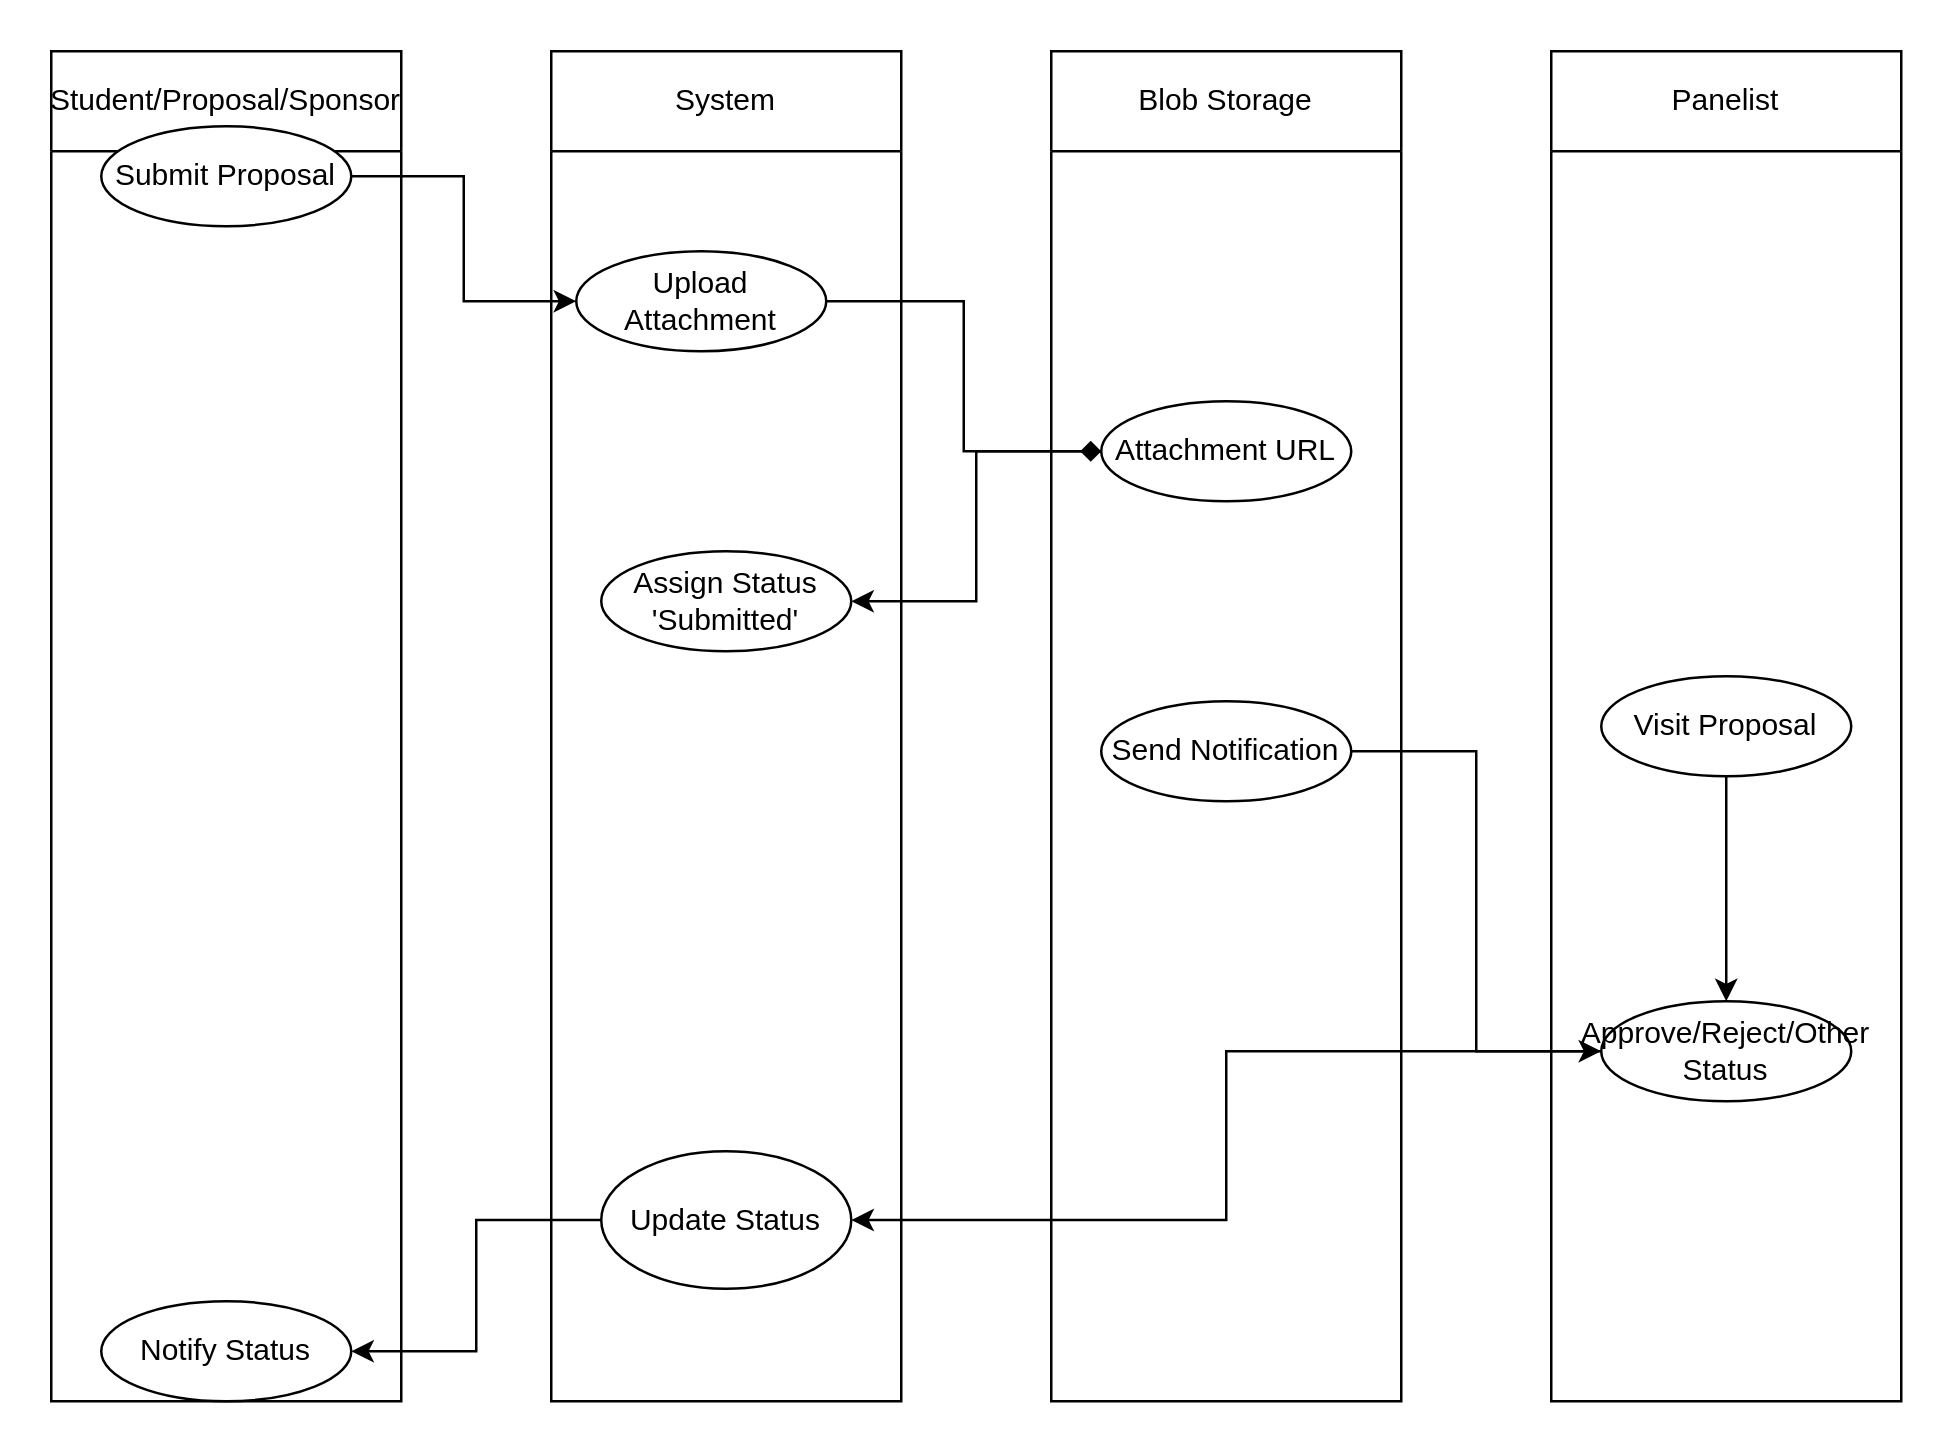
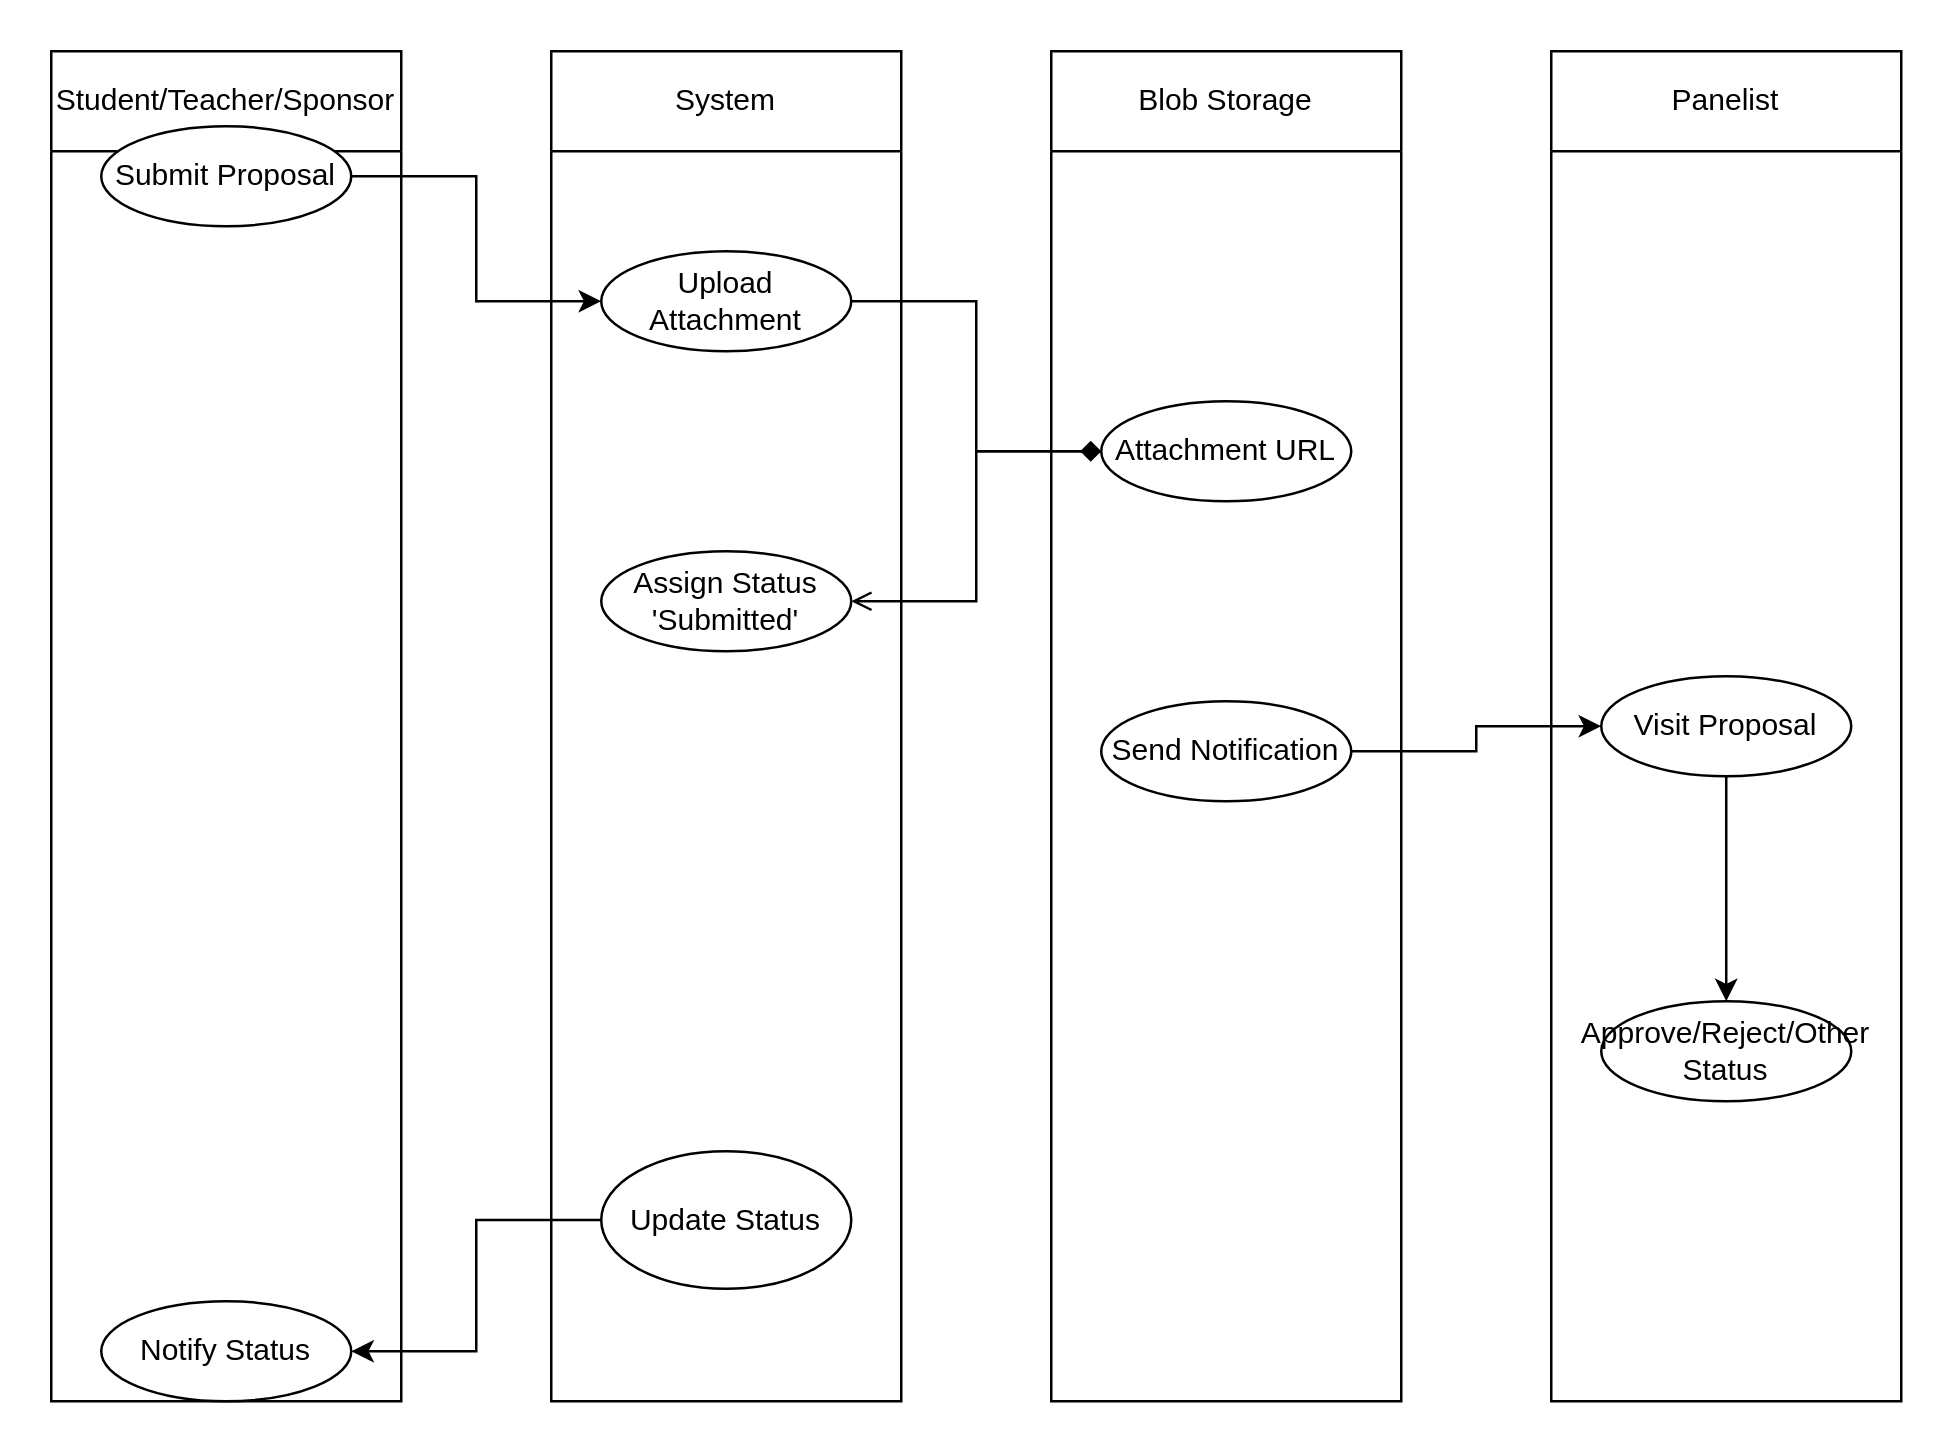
(226, 101) -> (226, 101)
(701, 301) -> (726, 301)
(869, 601) -> (865, 601)
(1476, 897) -> (1497, 726)
(1226, 1136) -> none
